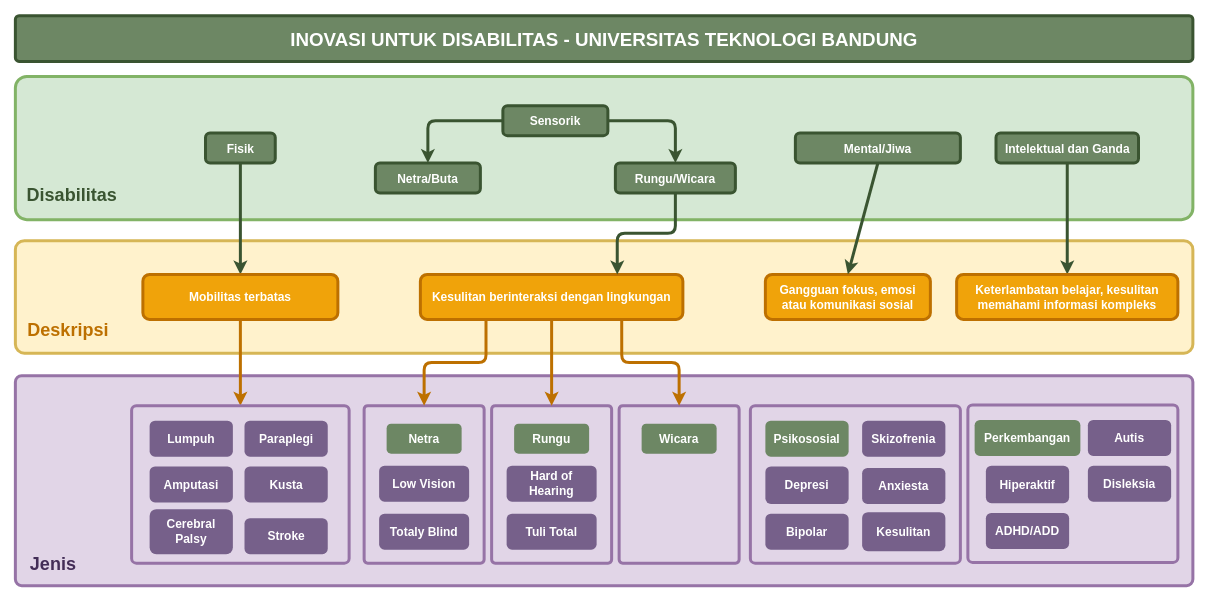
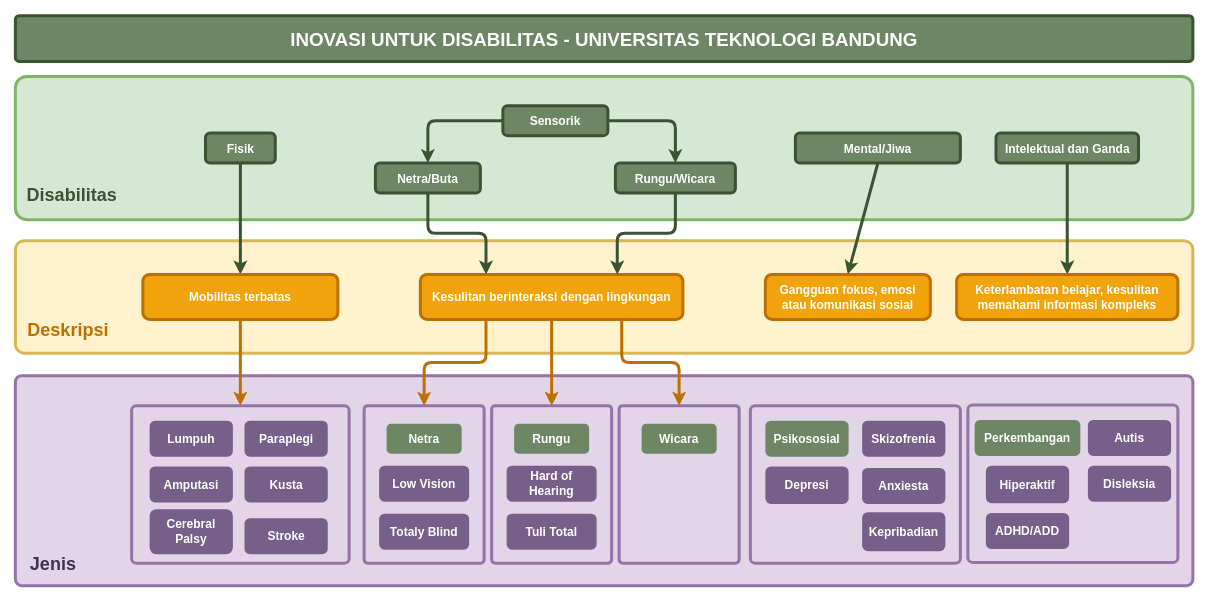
none -> (452, 233)
(807, 531) -> none
(904, 531) -> (904, 531)
